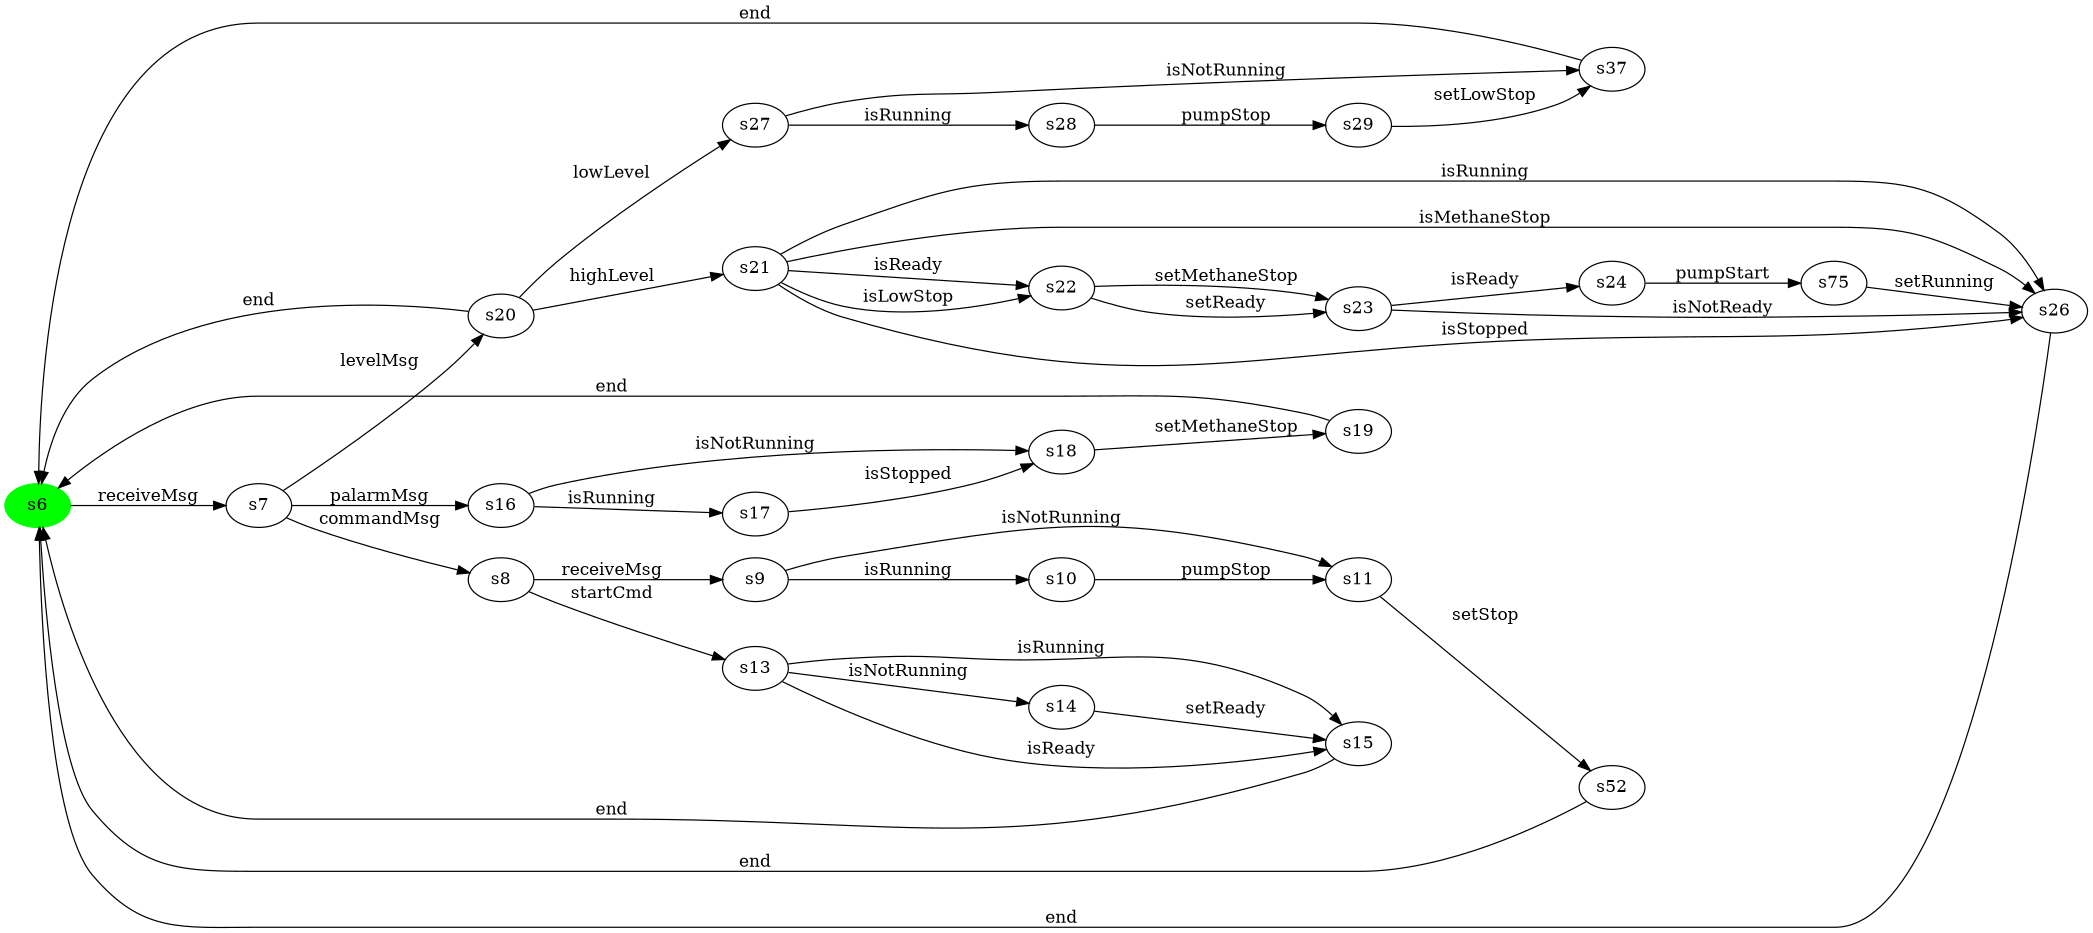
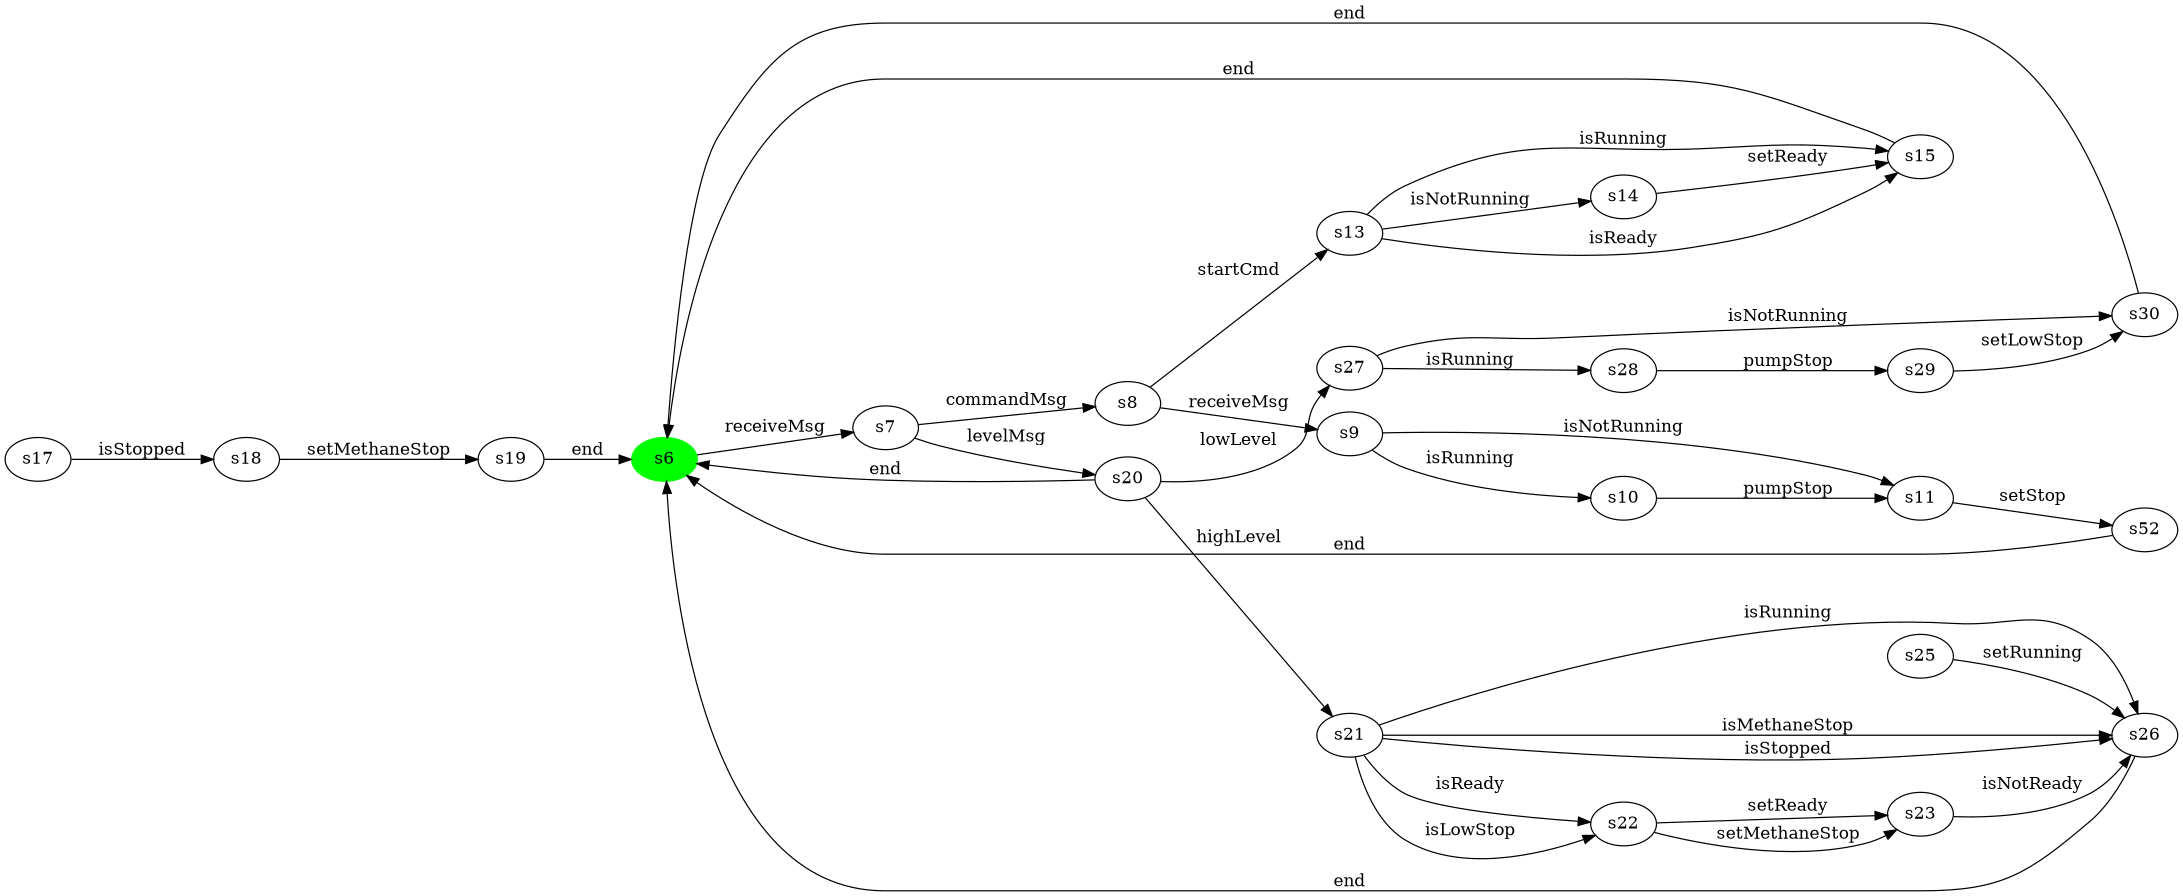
(1612, 69) -> (2145, 315)
(1612, 283) -> none
(1834, 283) -> (1921, 656)
(501, 506) -> none
